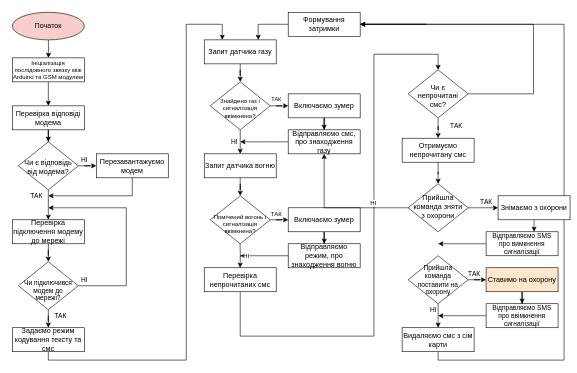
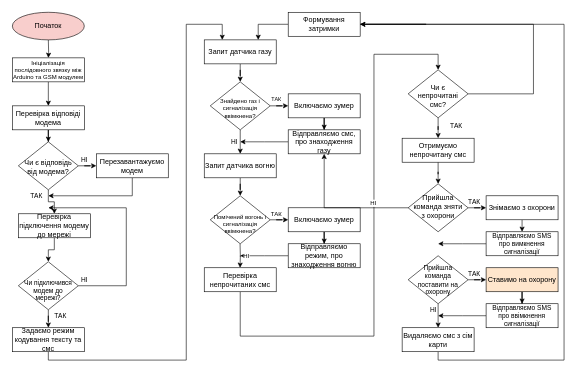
(534, 208) -> (522, 208)
(48, 232) -> (54, 226)
